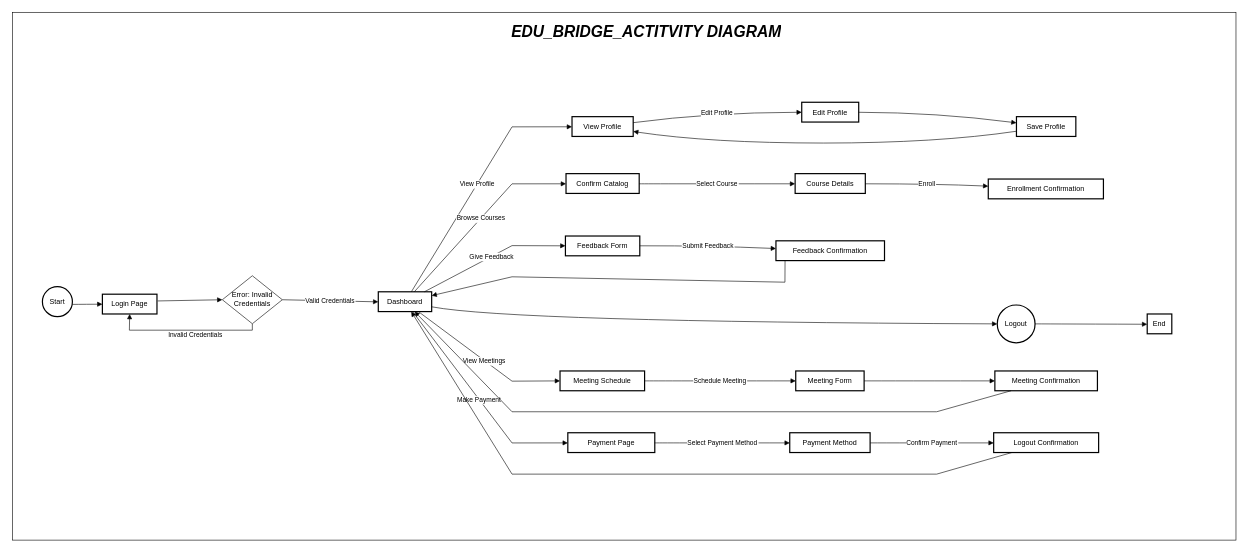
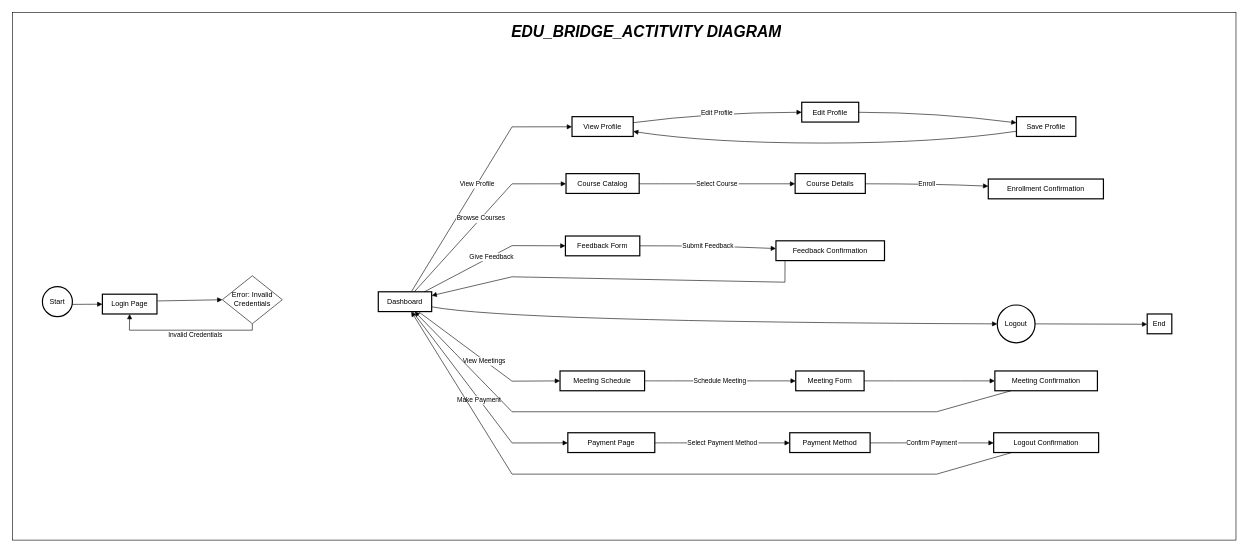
(603, 184) -> (603, 184)
(338, 301) -> none
